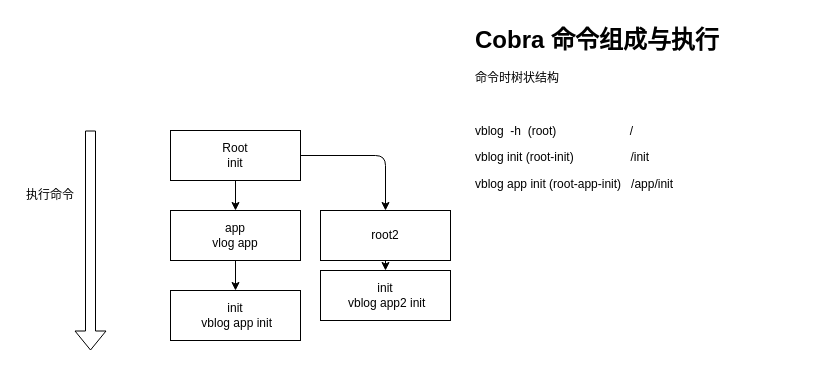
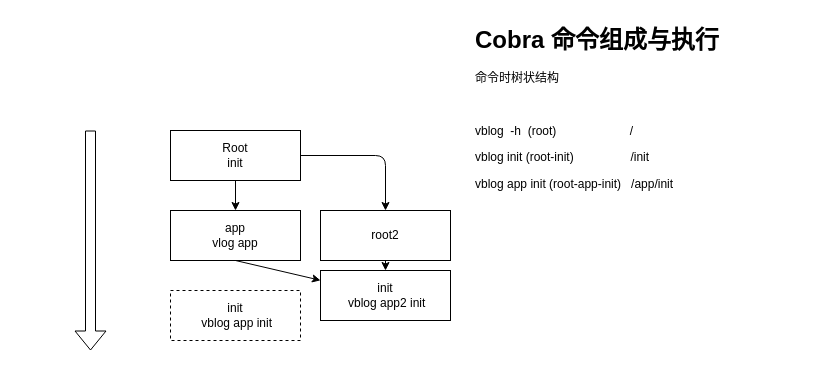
(51, 196) -> none
(236, 272) -> (275, 270)
(236, 316) -> (236, 316)
